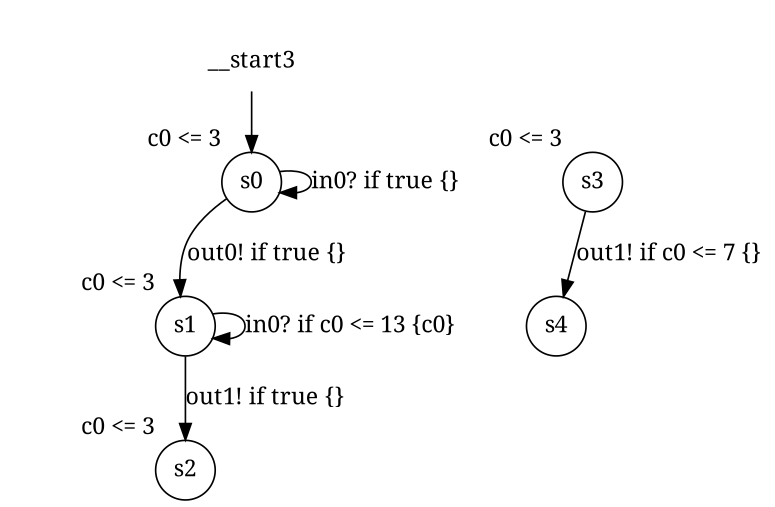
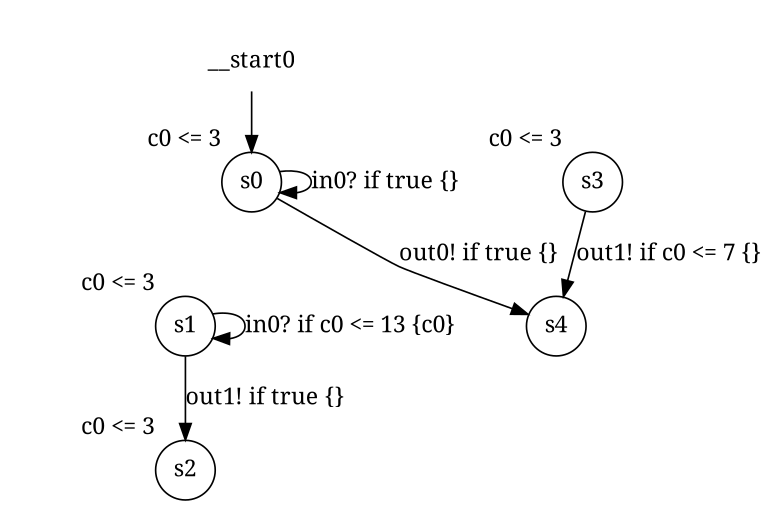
(252, 61) -> (252, 61)
(192, 233) -> (391, 262)
